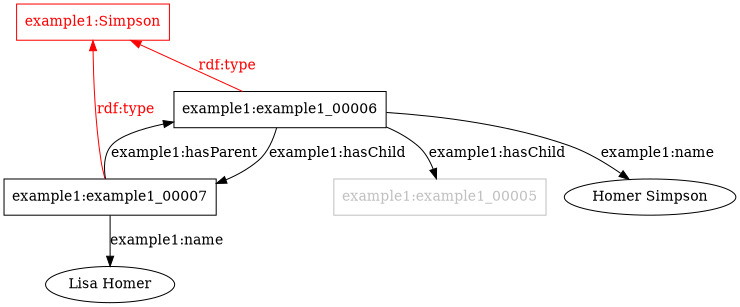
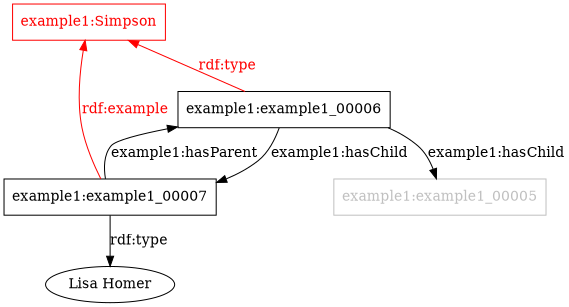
(126, 110) -> (125, 110)
(650, 197) -> none
(167, 241) -> (139, 241)
